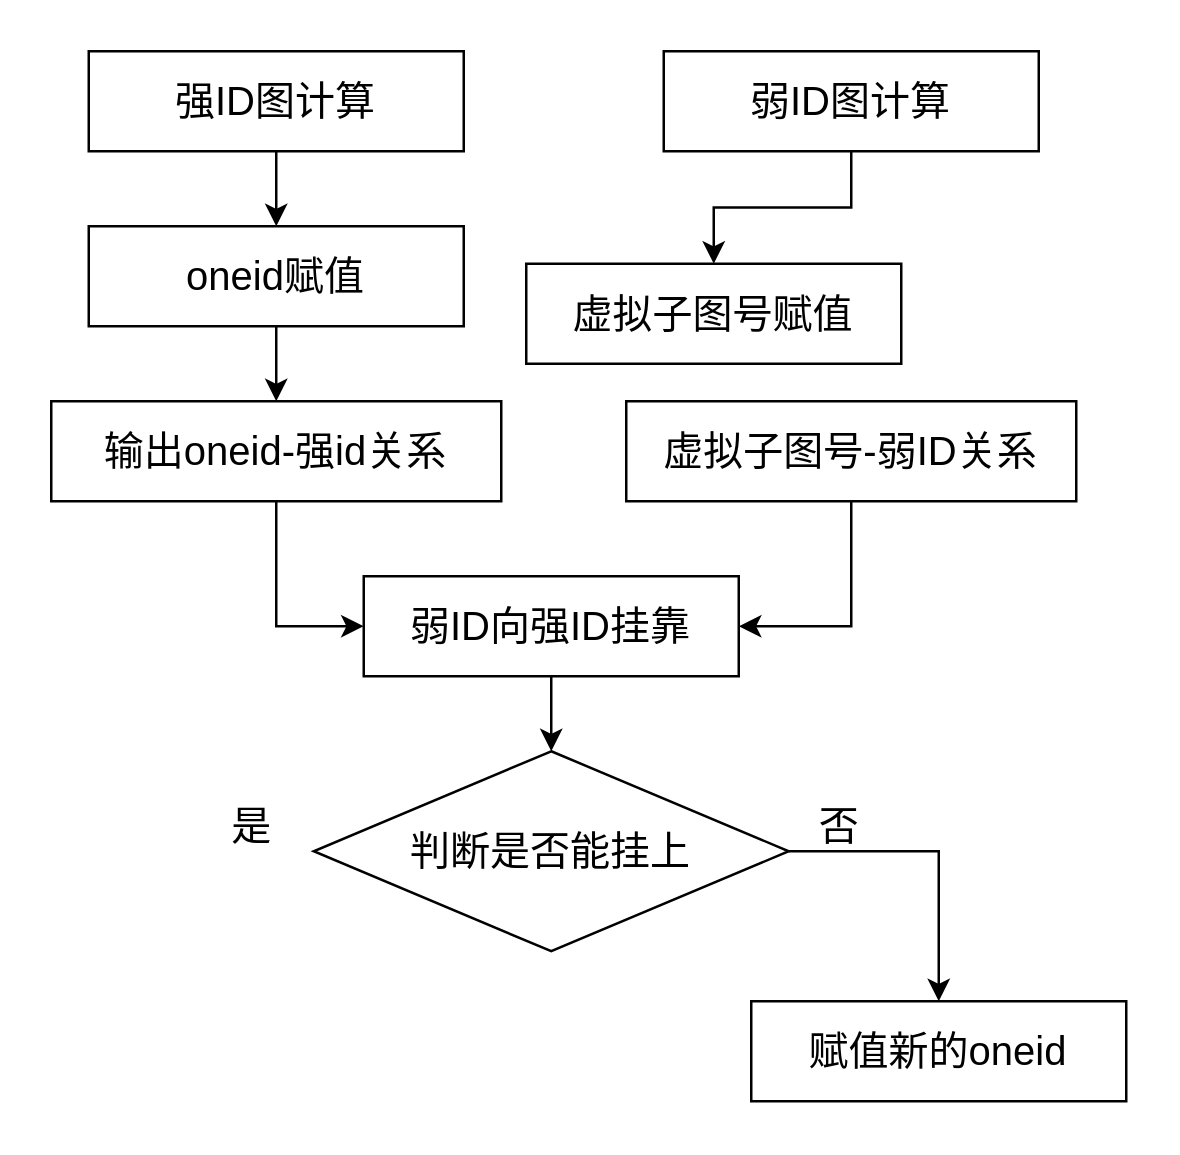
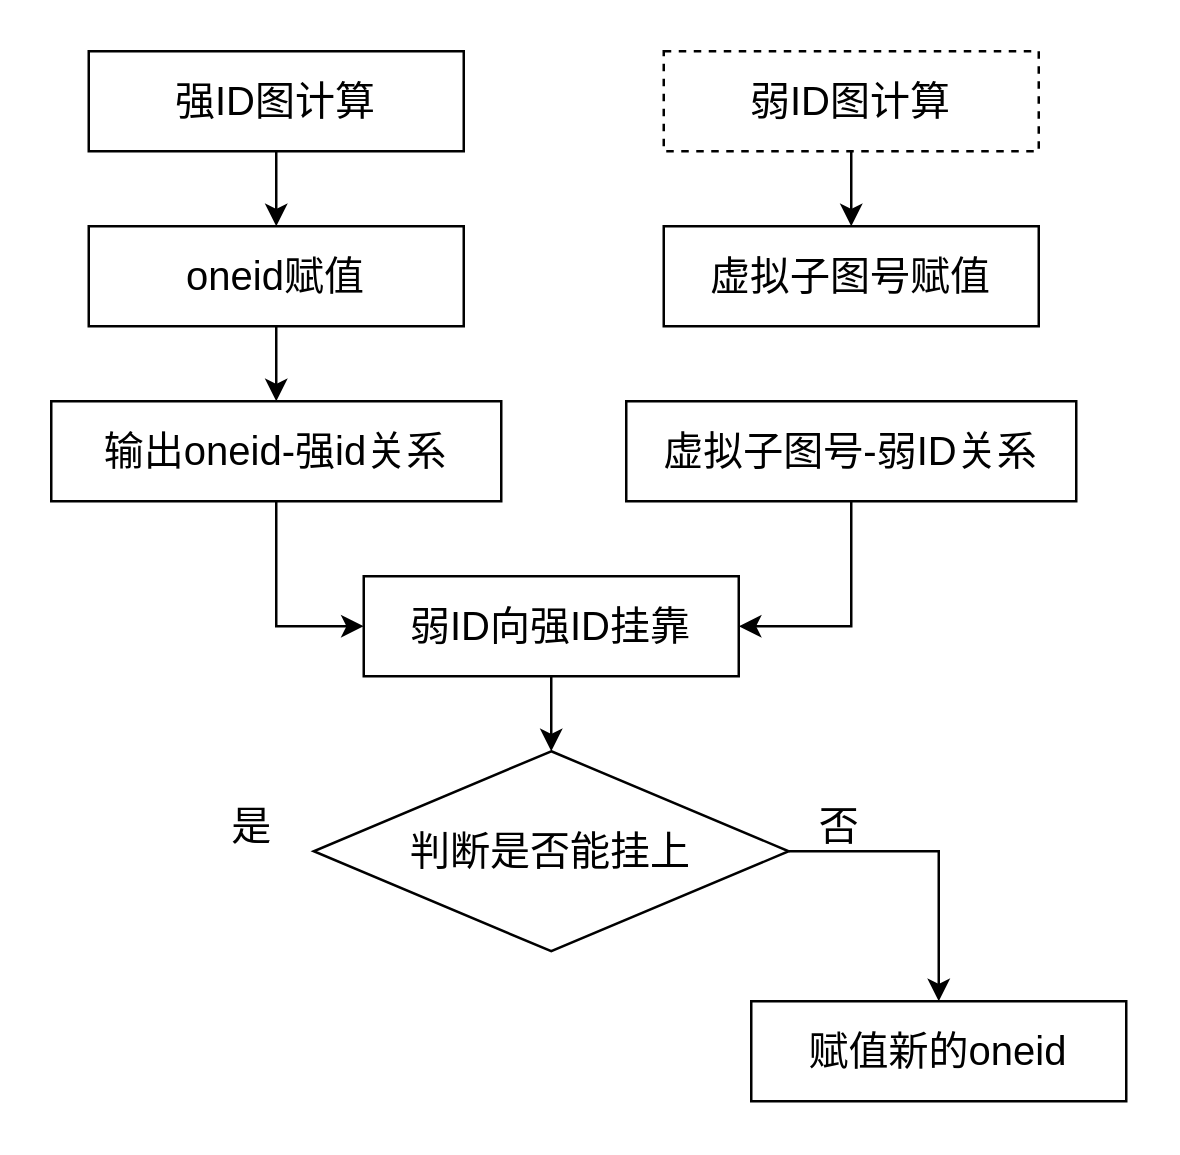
(851, 101) -> (851, 101)
(714, 314) -> (851, 276)
